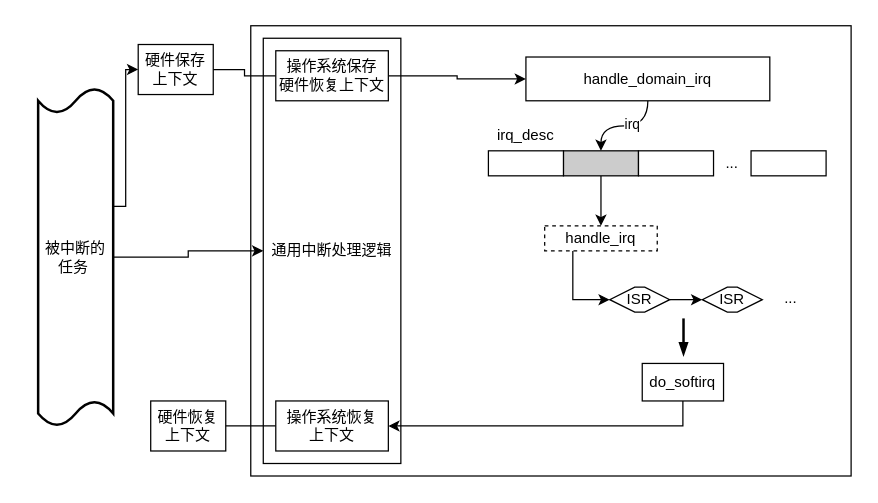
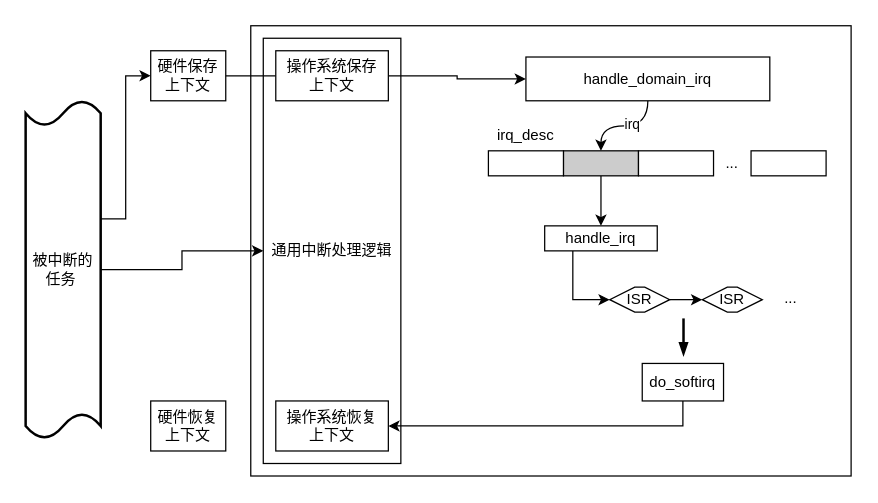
(176, 69) -> (188, 76)
(332, 76) -> (332, 76)
(601, 238) -> (601, 238)
(76, 257) -> (63, 269)
(251, 426) -> none
